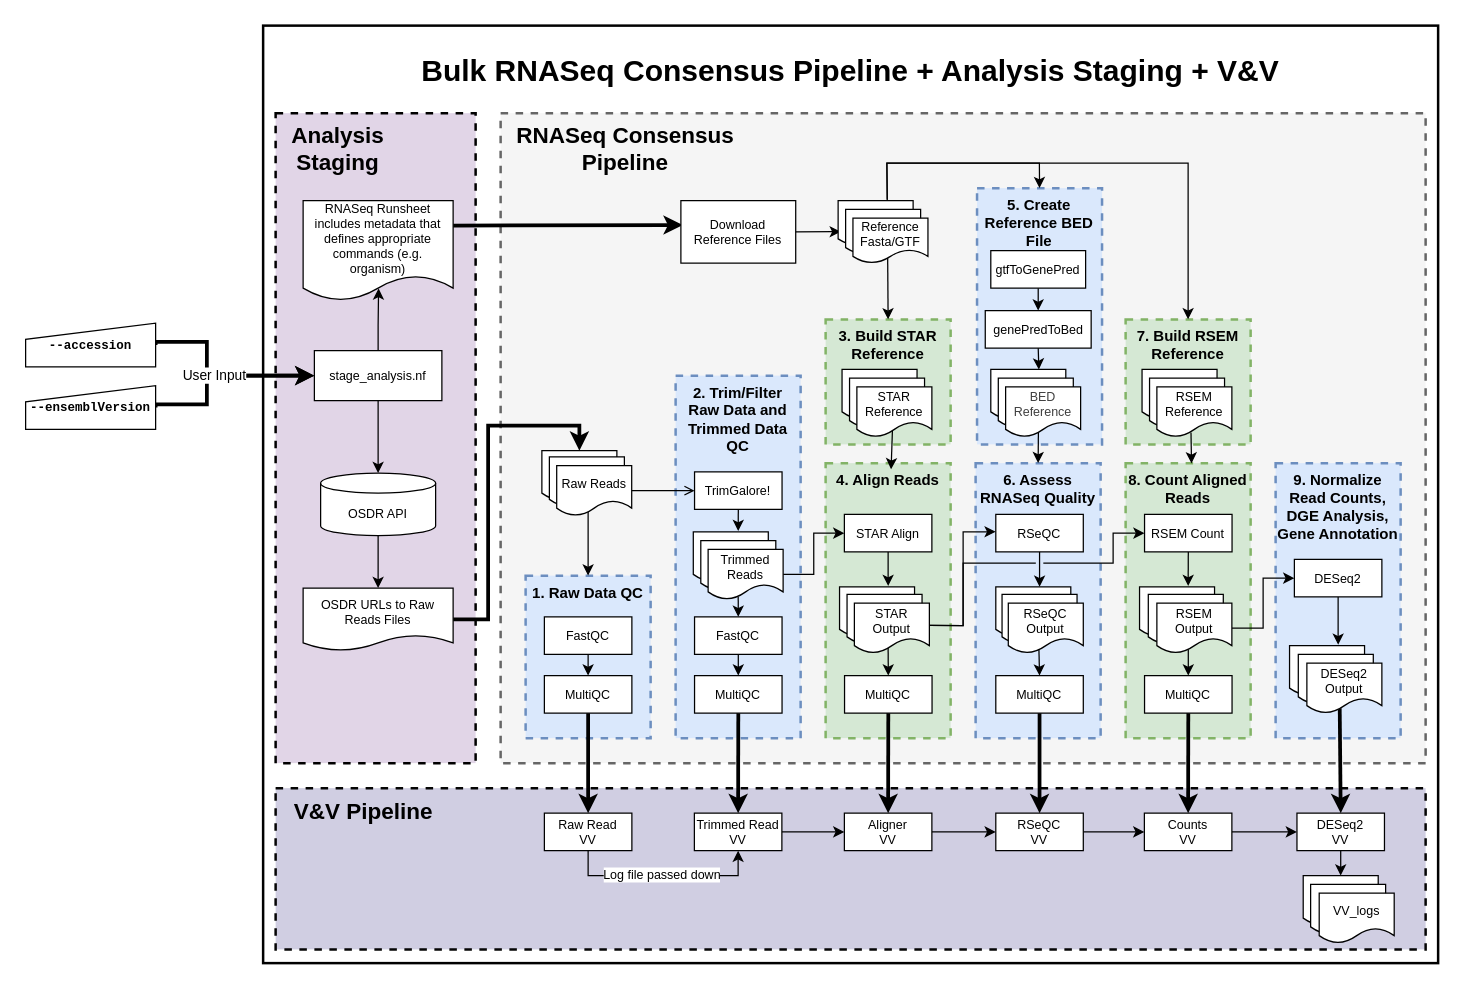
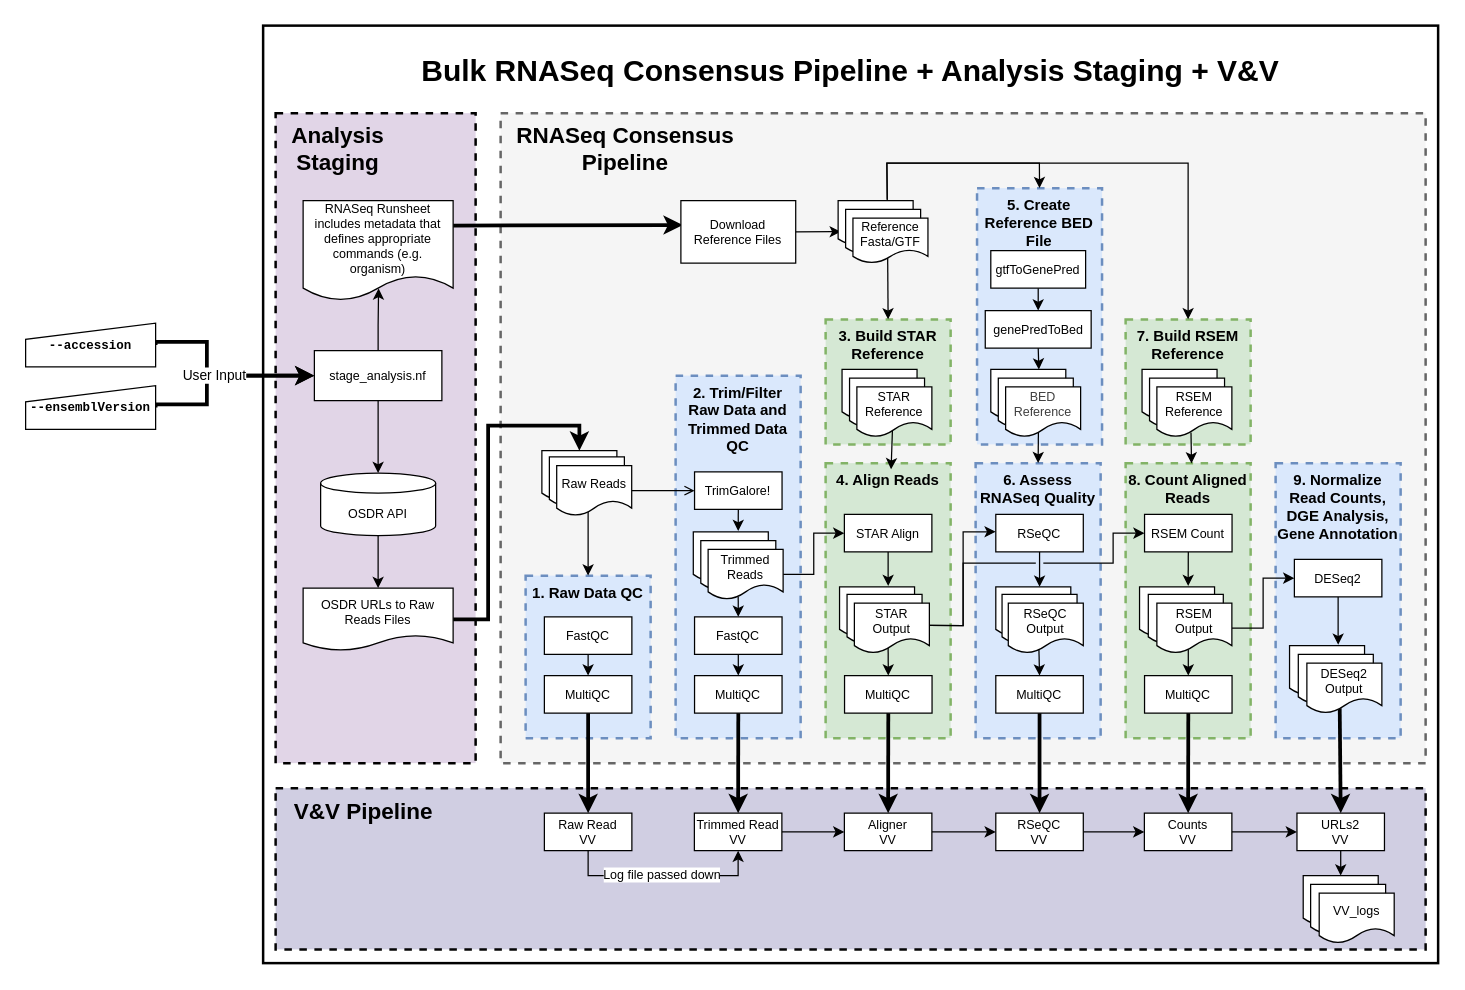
(1341, 832) -> (1341, 832)
